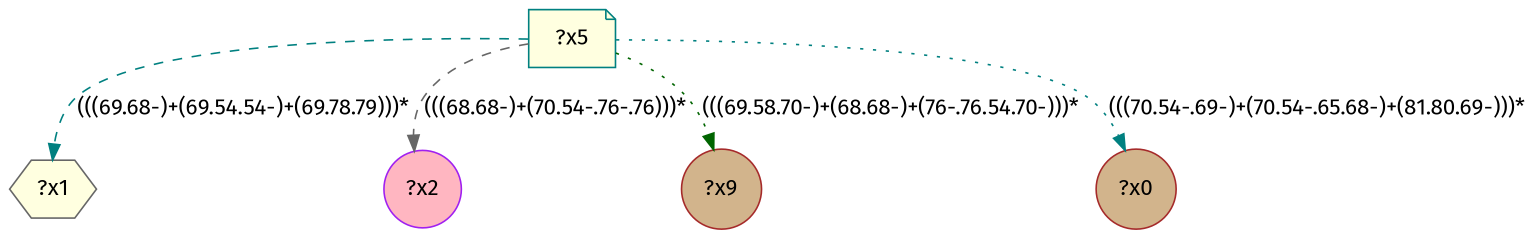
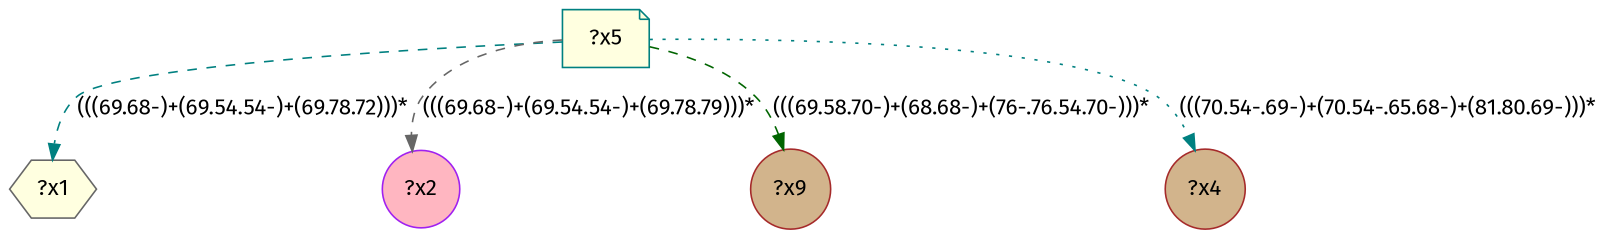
(672, 83) -> (726, 75)
(243, 108) -> (243, 108)
(555, 108) -> (589, 108)
(1136, 189) -> (1205, 189)
